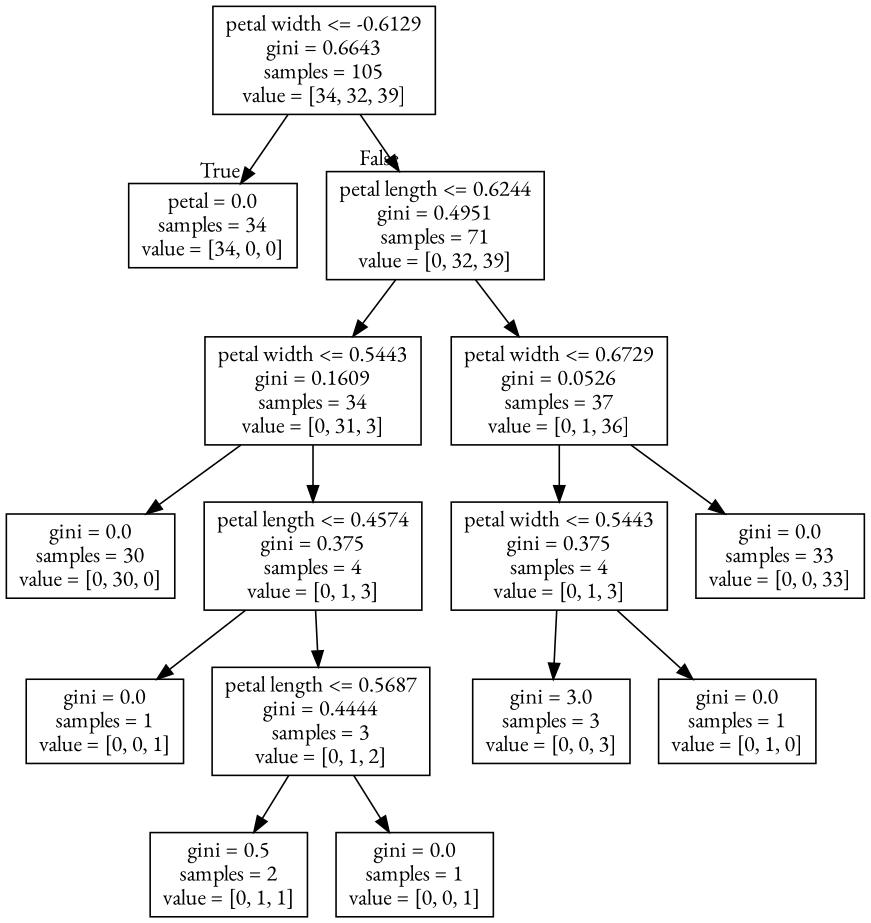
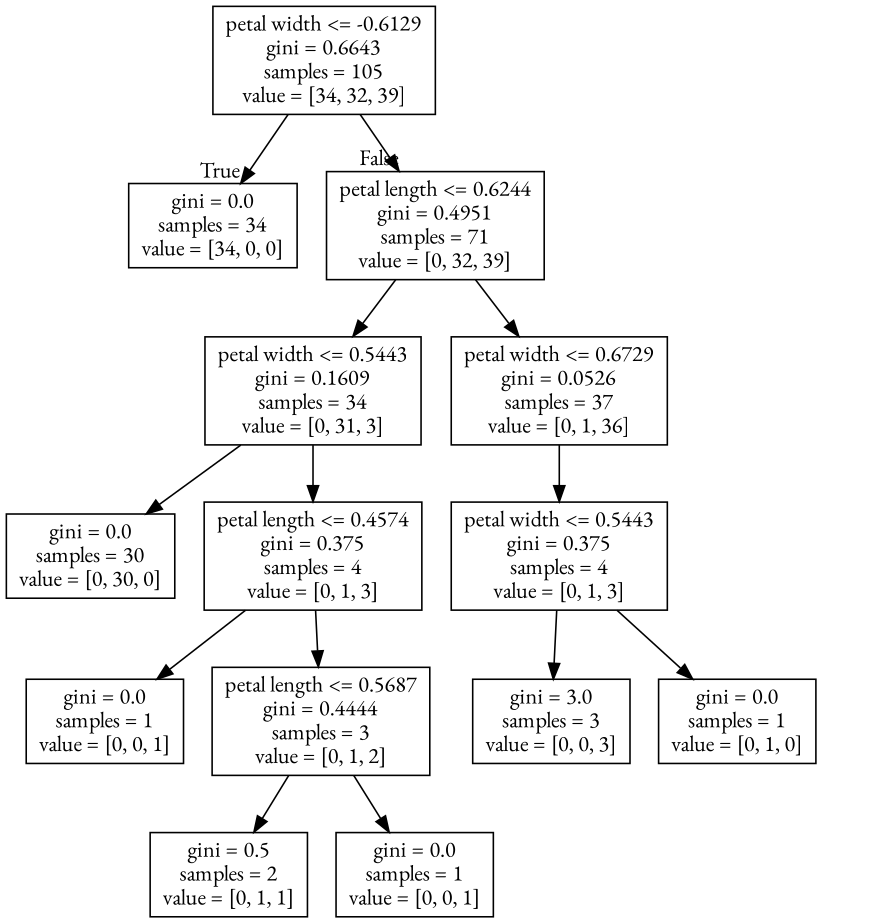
(213, 226) -> (213, 226)
(780, 556) -> none
